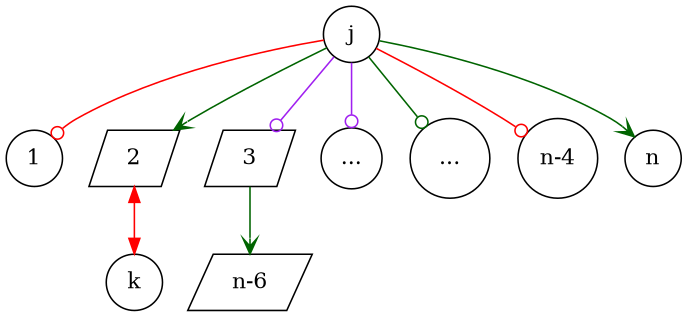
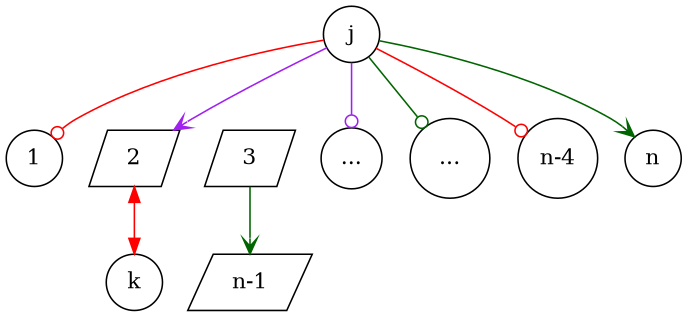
(257, 83) -> (257, 83)
(307, 89) -> none
(250, 282) -> (250, 282)
